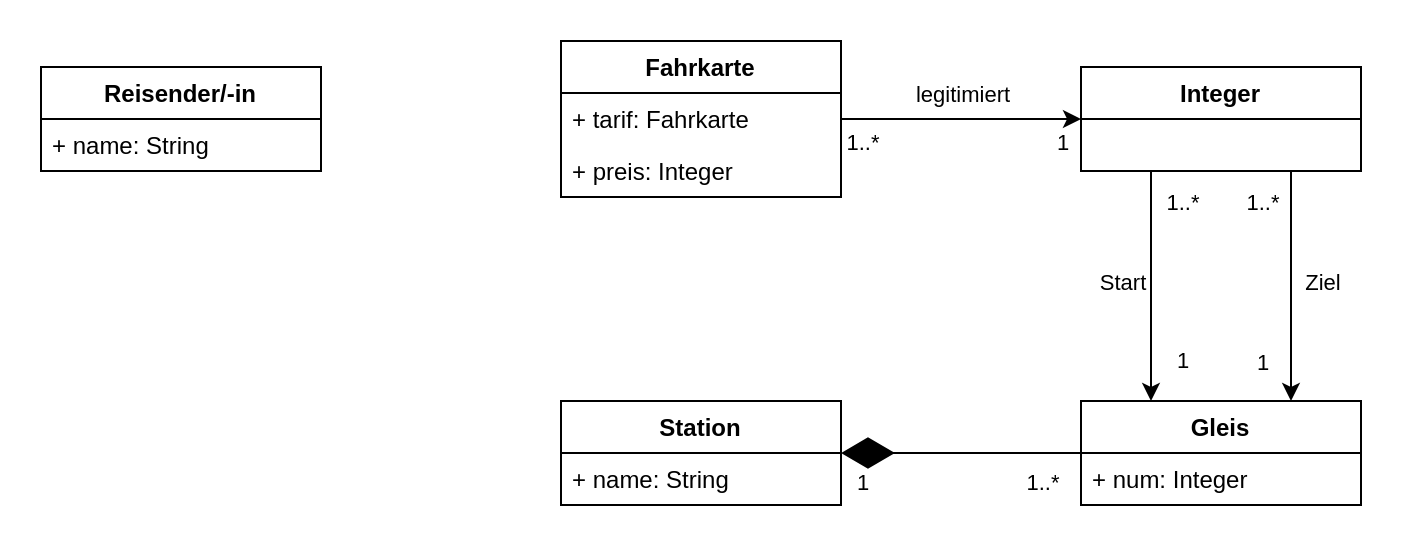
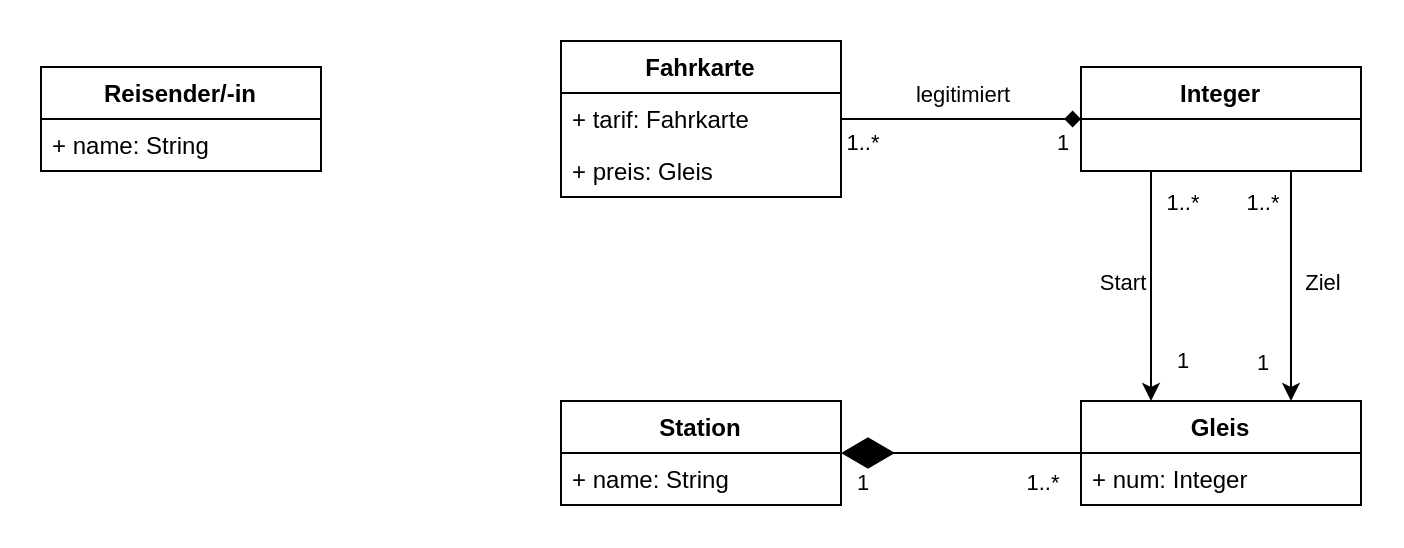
(1065, 119) -> (1064, 119)
(667, 172) -> (647, 172)
